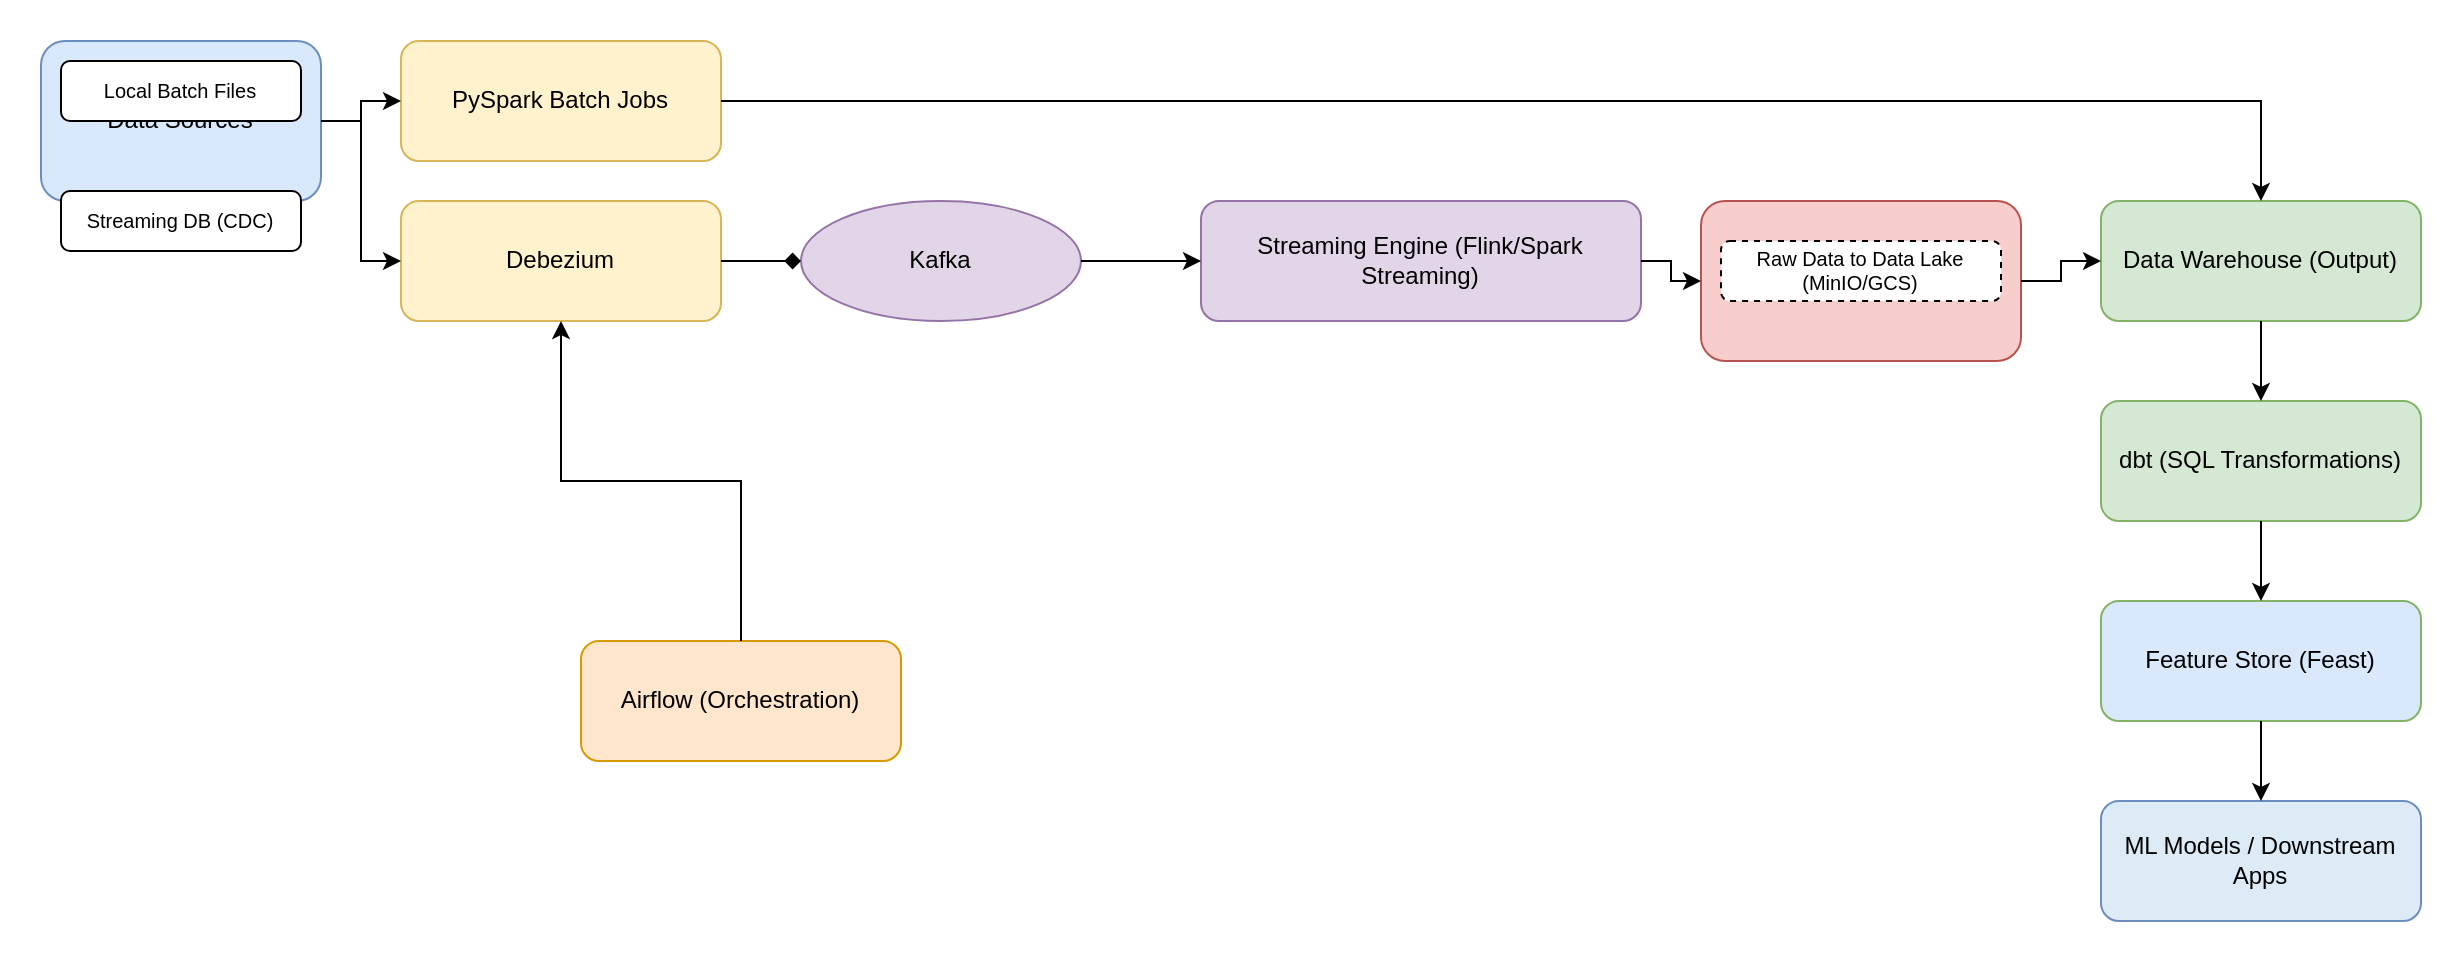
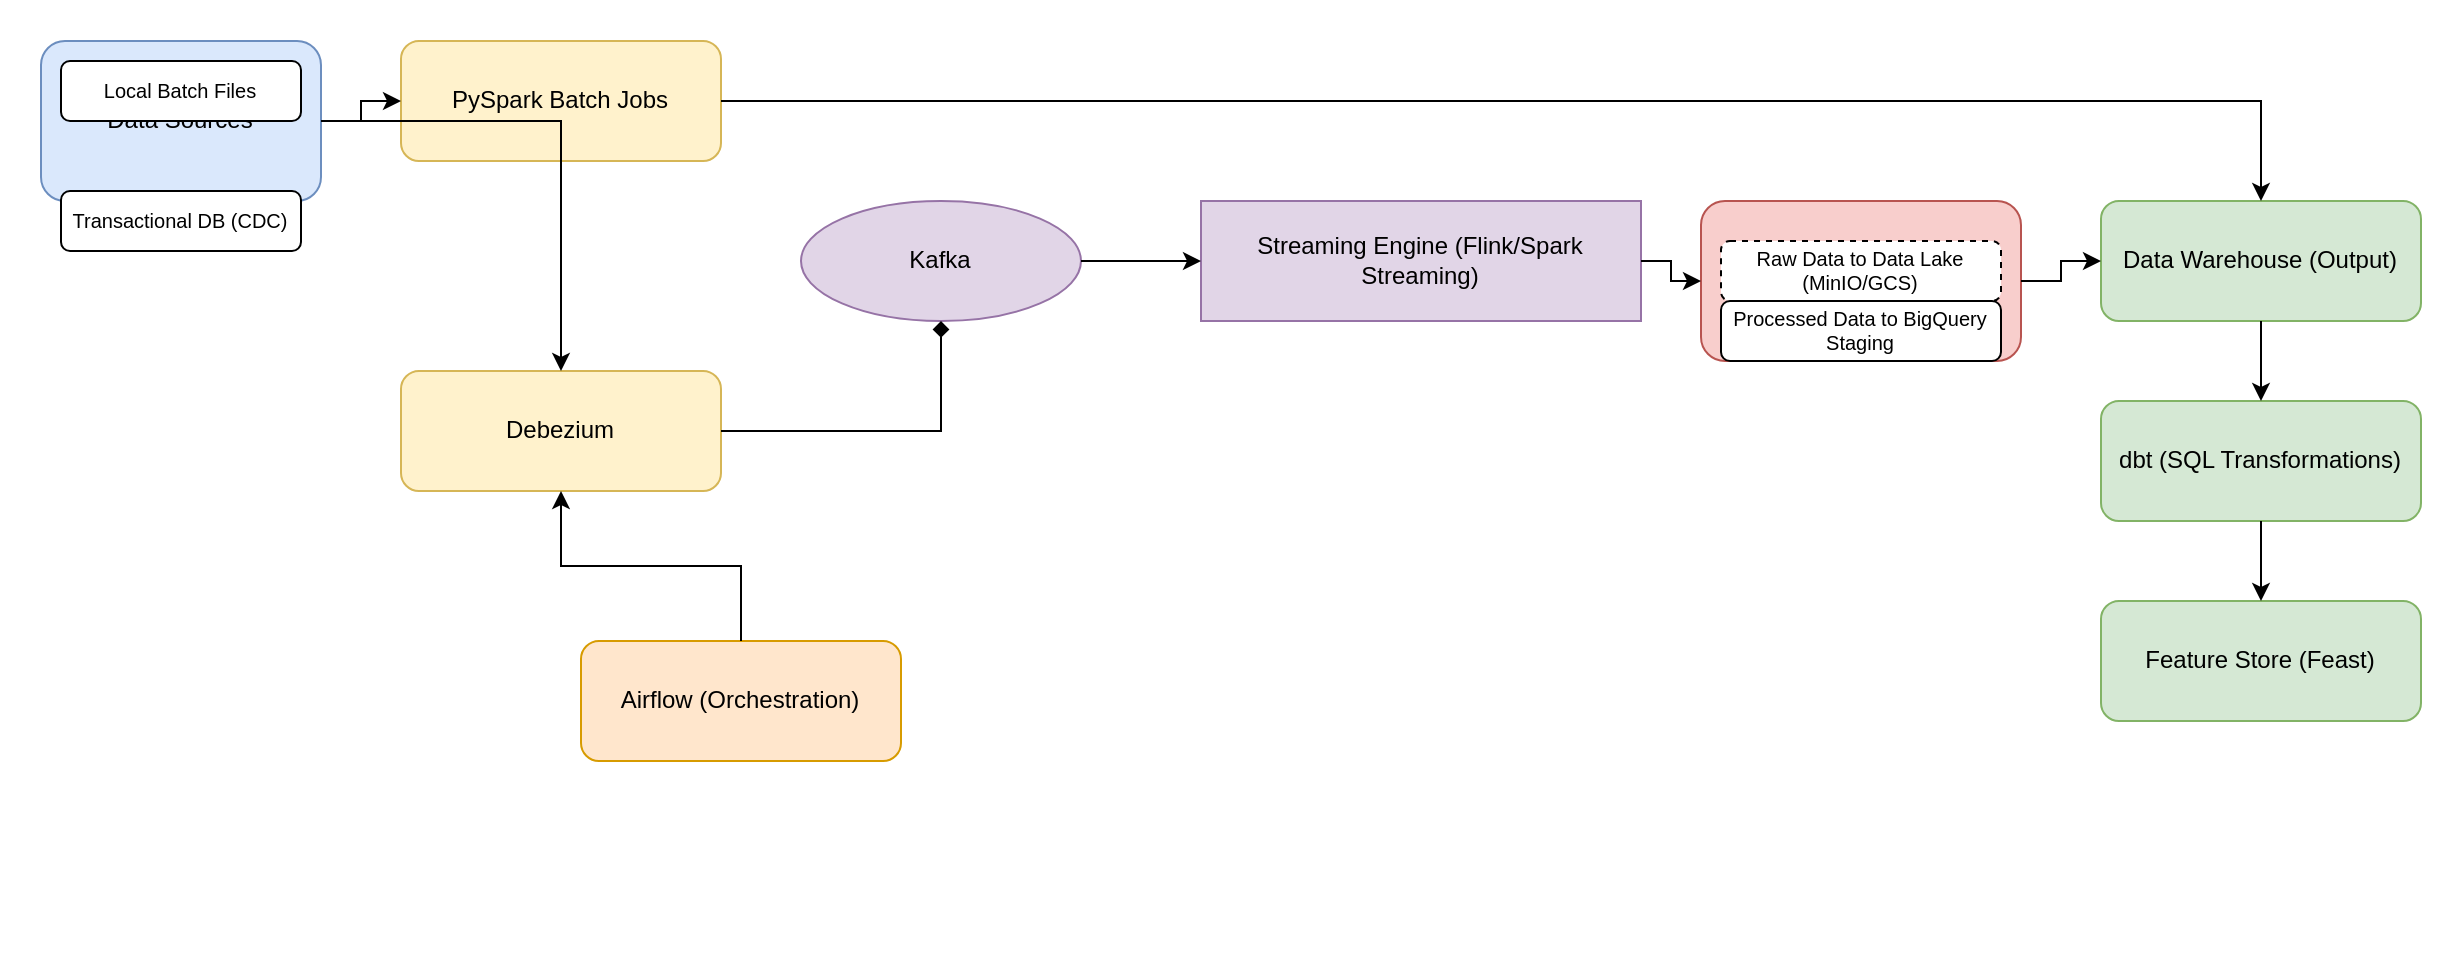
(181, 221) -> (181, 221)
(561, 261) -> (561, 431)
(1421, 261) -> (1421, 261)
none -> (1861, 331)
(2261, 661) -> (2261, 661)
(2261, 754) -> none
(2261, 861) -> none
